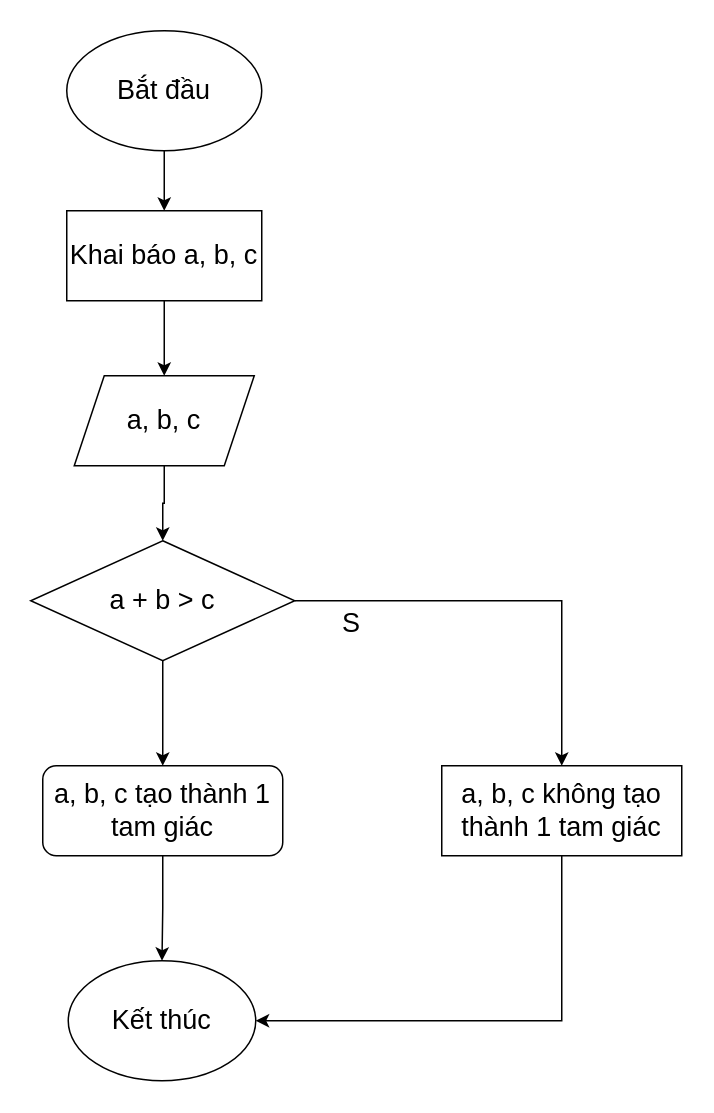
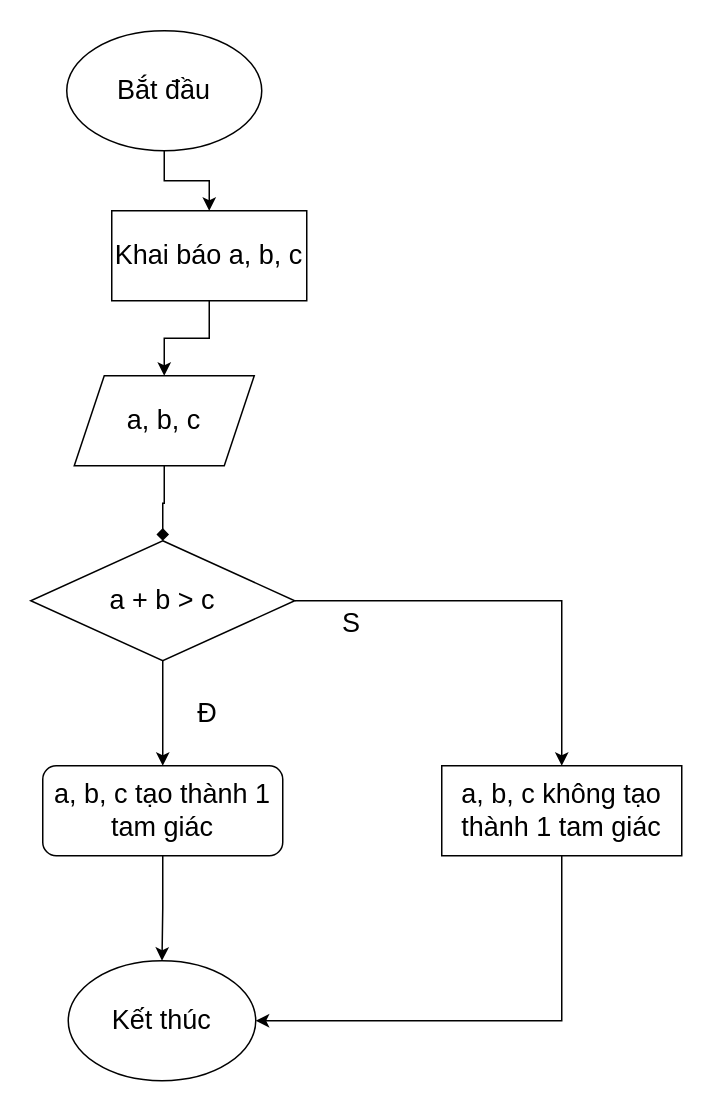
(164, 256) -> (209, 256)
(163, 529) -> (163, 528)
none -> (208, 713)
